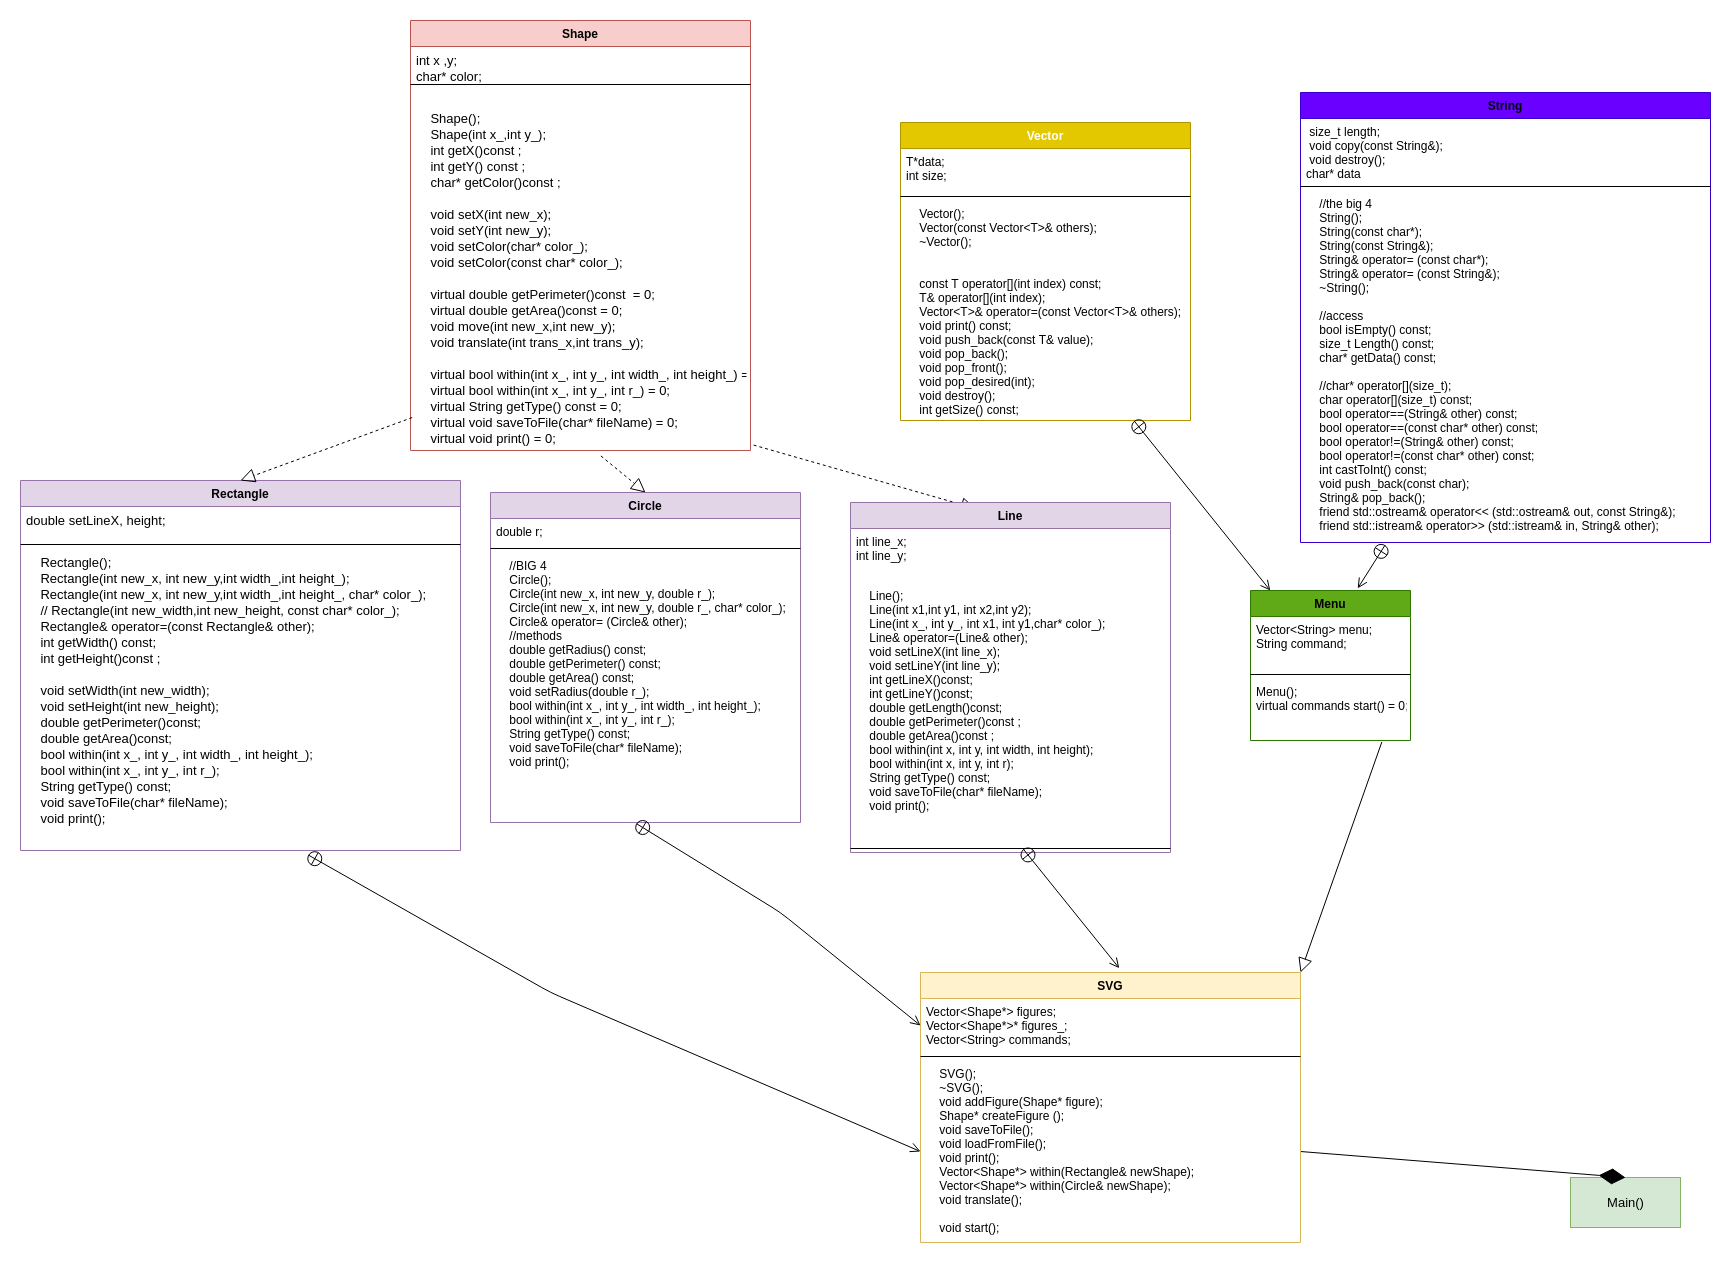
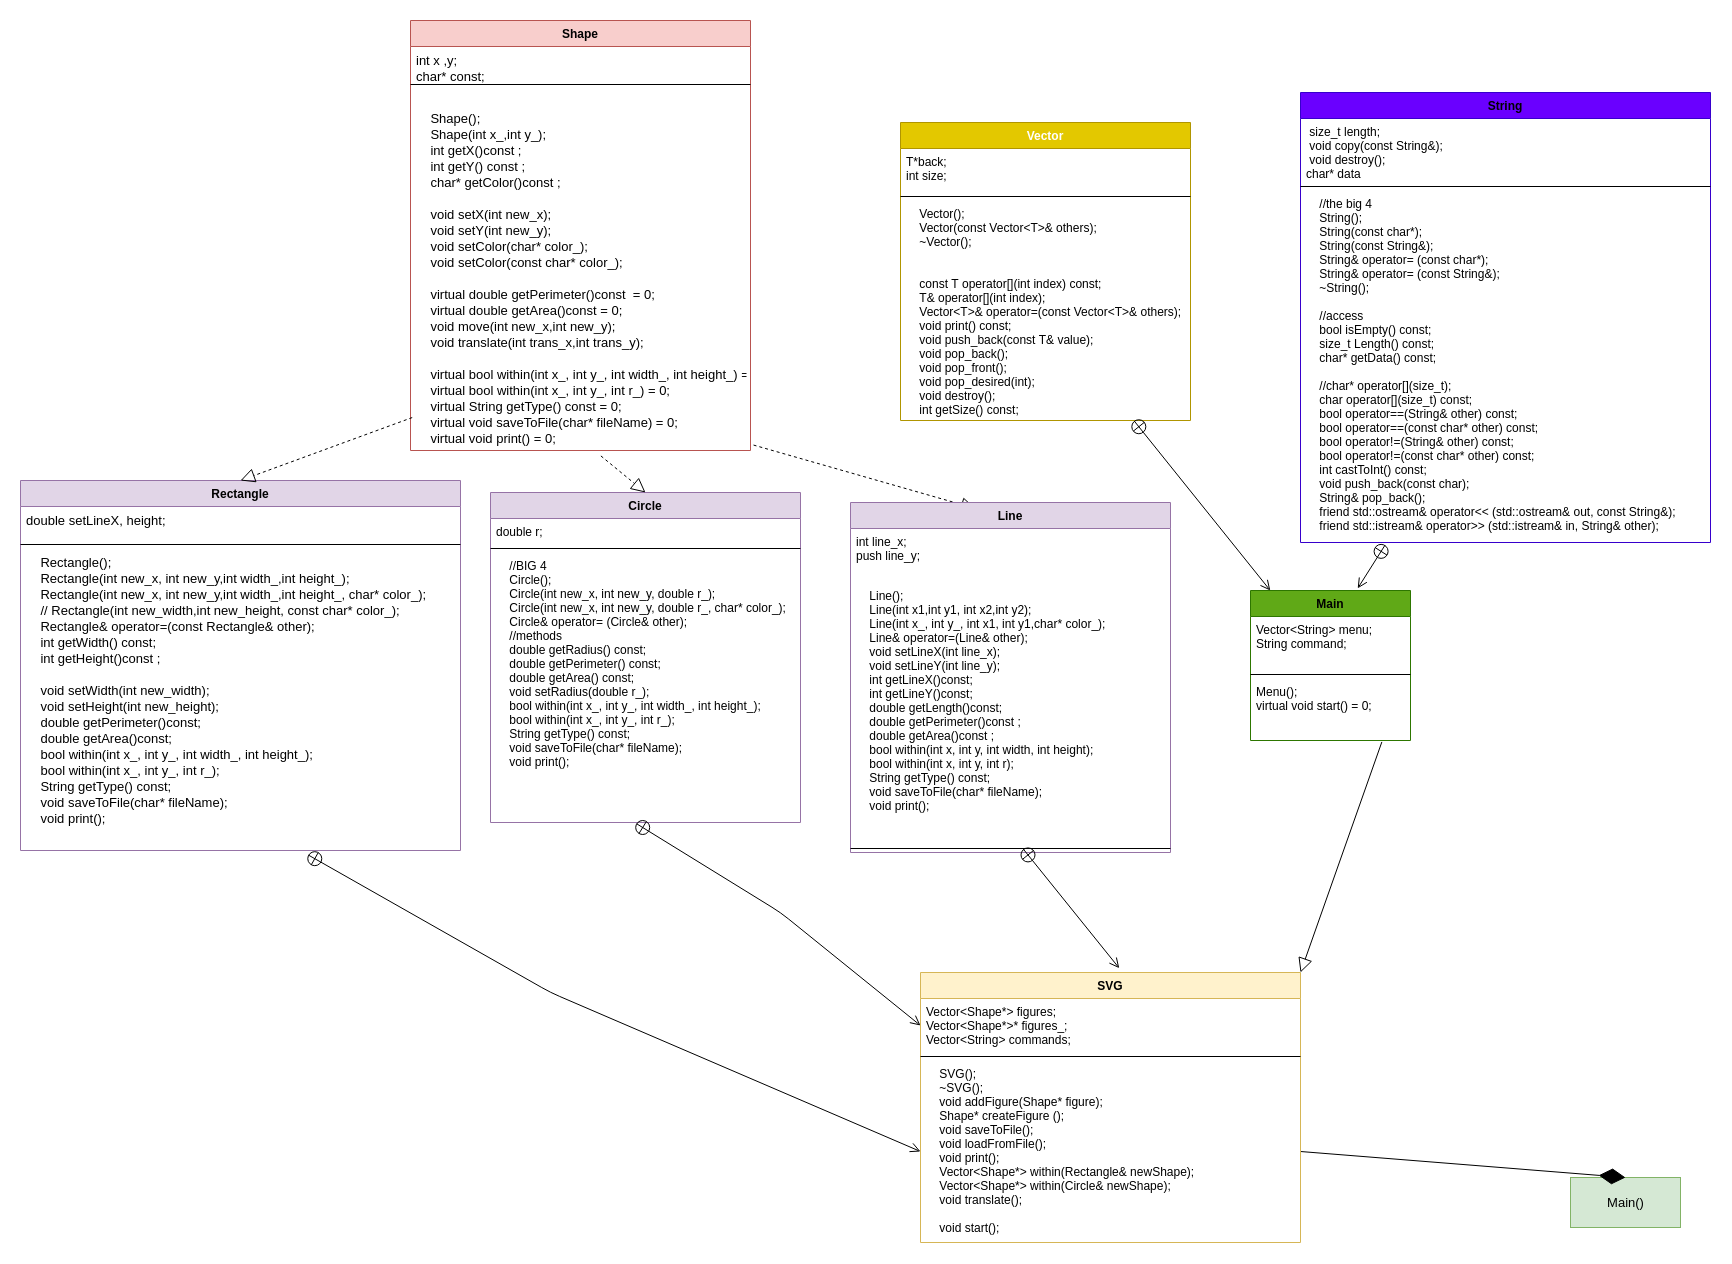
(440, 61) -> (440, 61)
(928, 162) -> (928, 162)
(887, 542) -> (887, 542)
(1330, 604) -> (1330, 604)
(1278, 692) -> (1278, 692)
